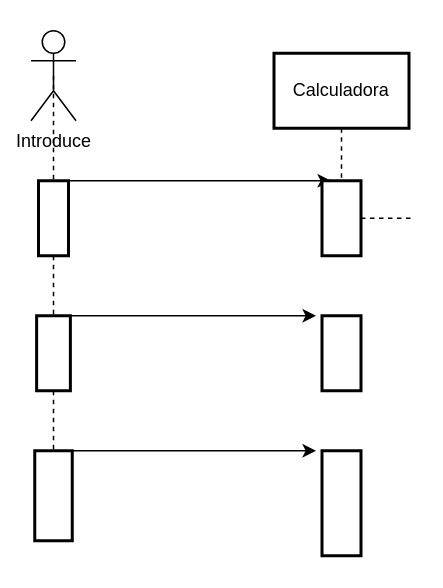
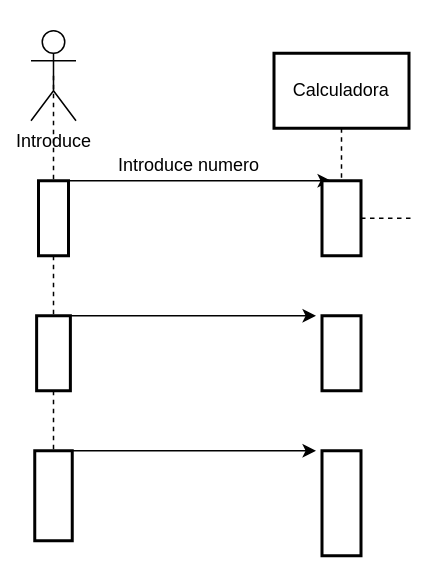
none -> (188, 166)
